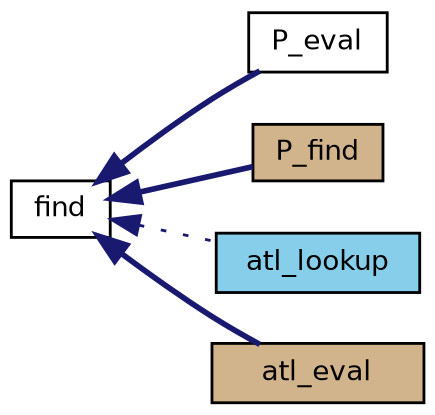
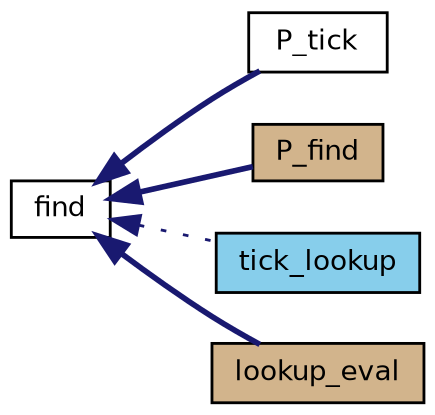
(318, 42) -> (318, 42)
(318, 263) -> (318, 263)
(318, 373) -> (318, 373)
